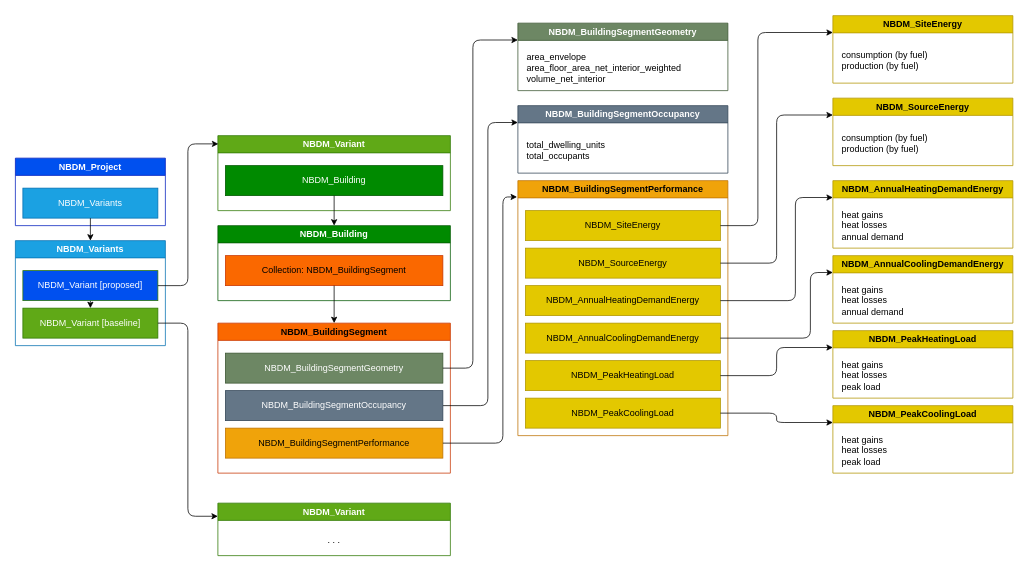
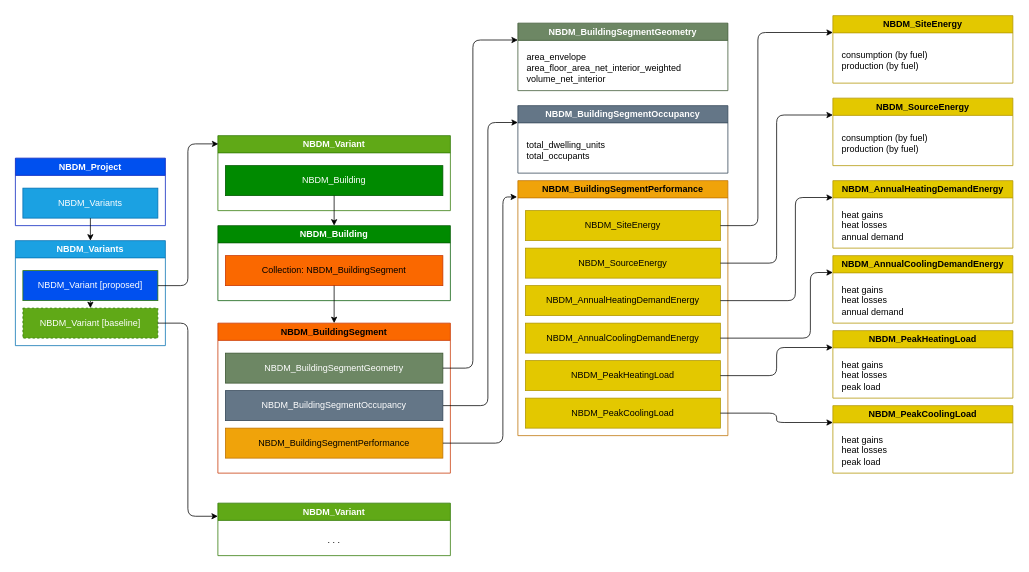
(90, 323) -> (90, 323)
